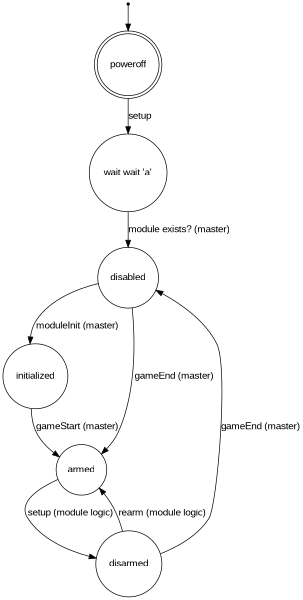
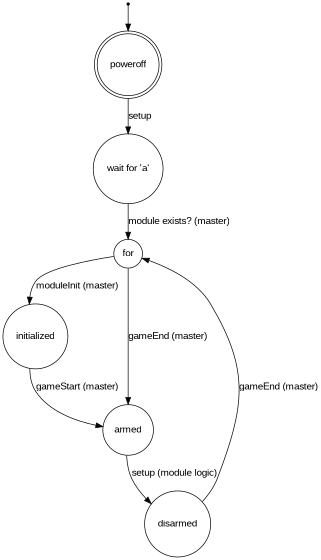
(128, 173) -> (128, 169)
(128, 278) -> (128, 254)
(115, 511) -> none
